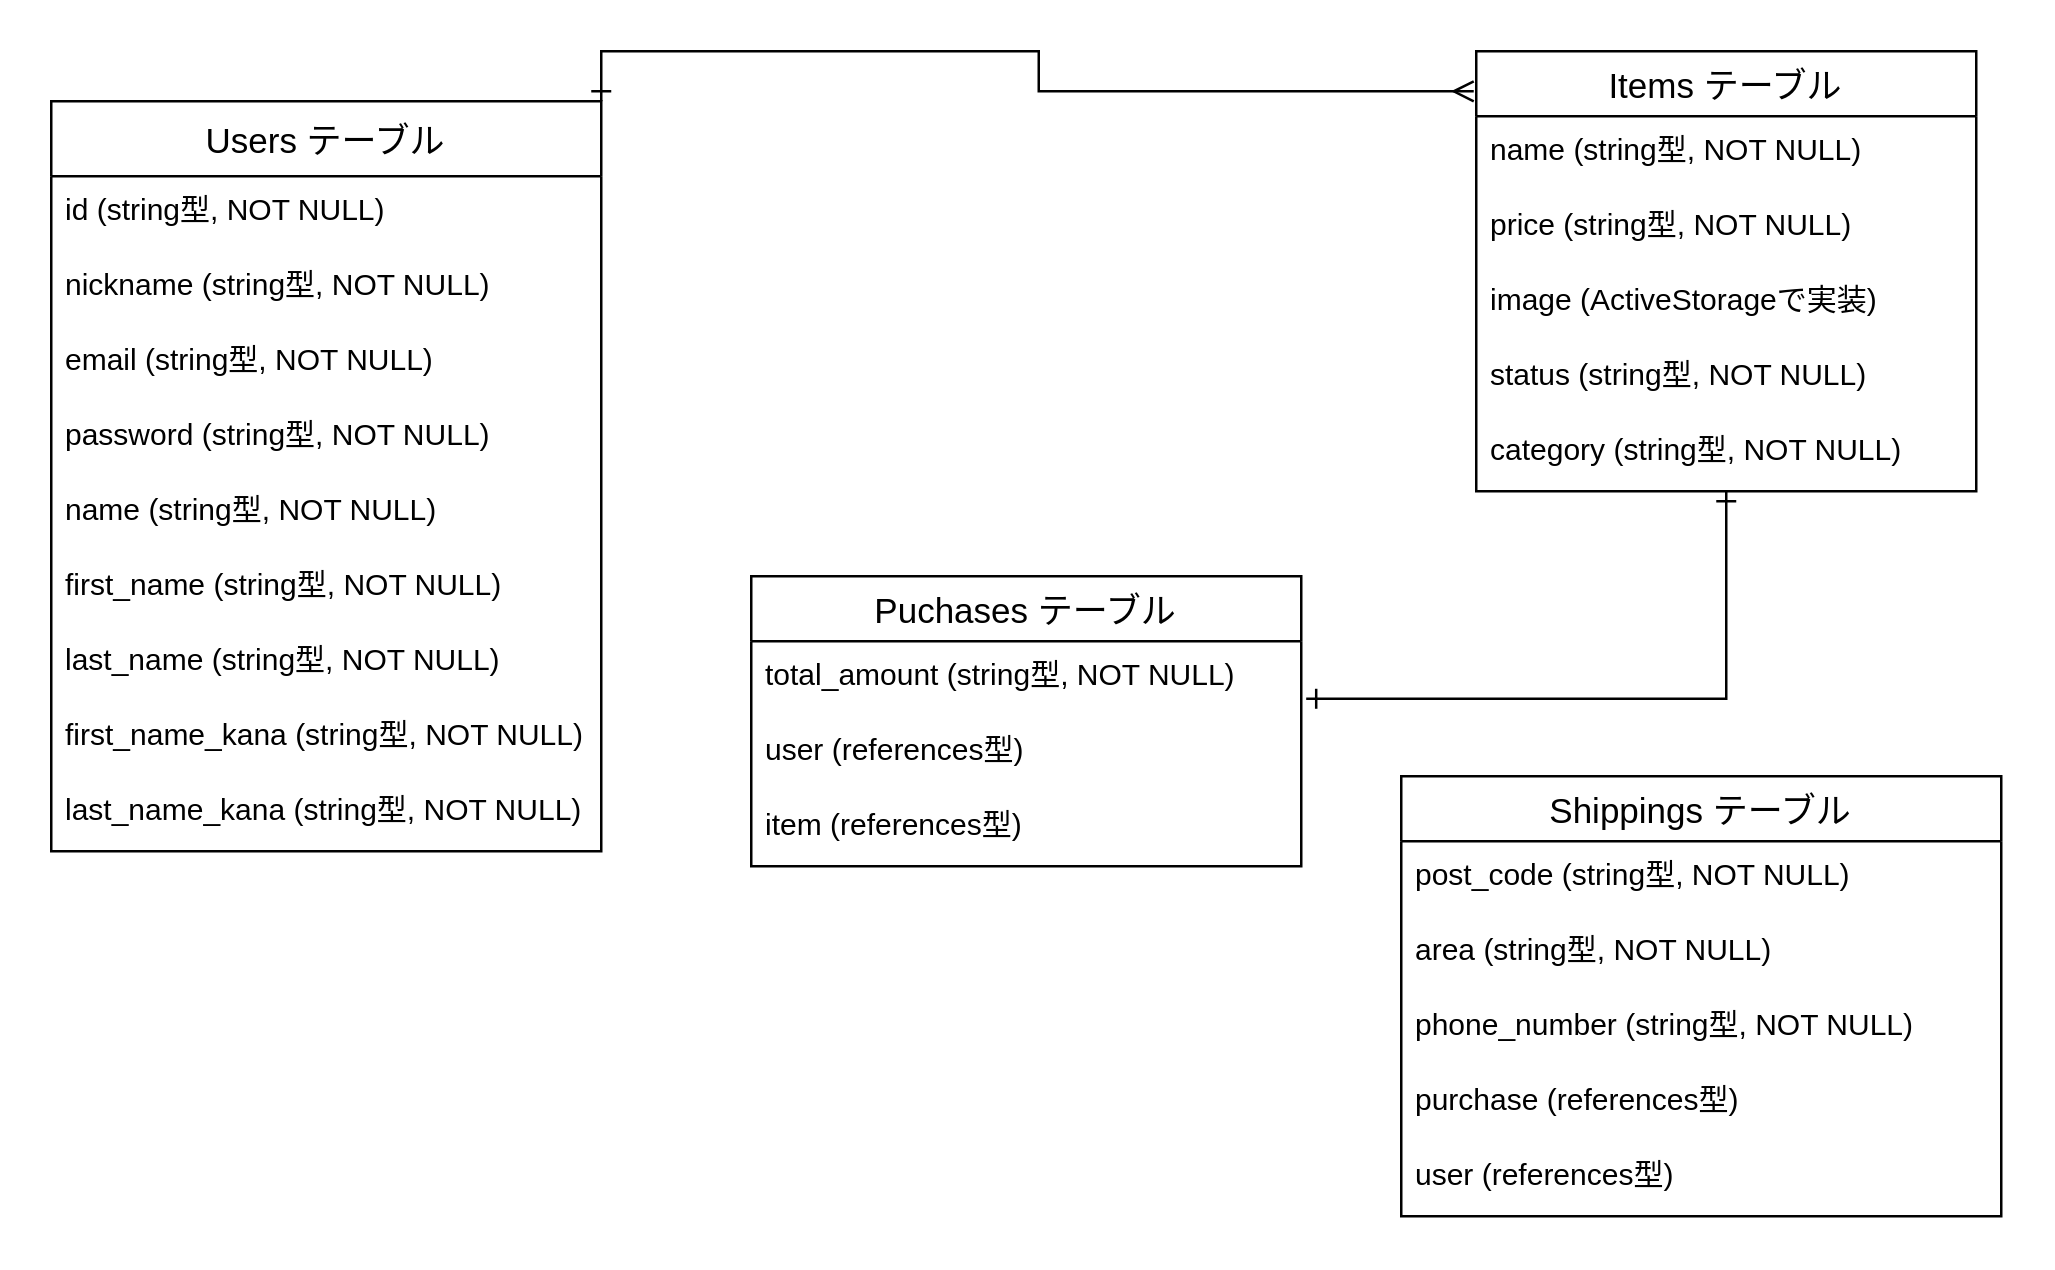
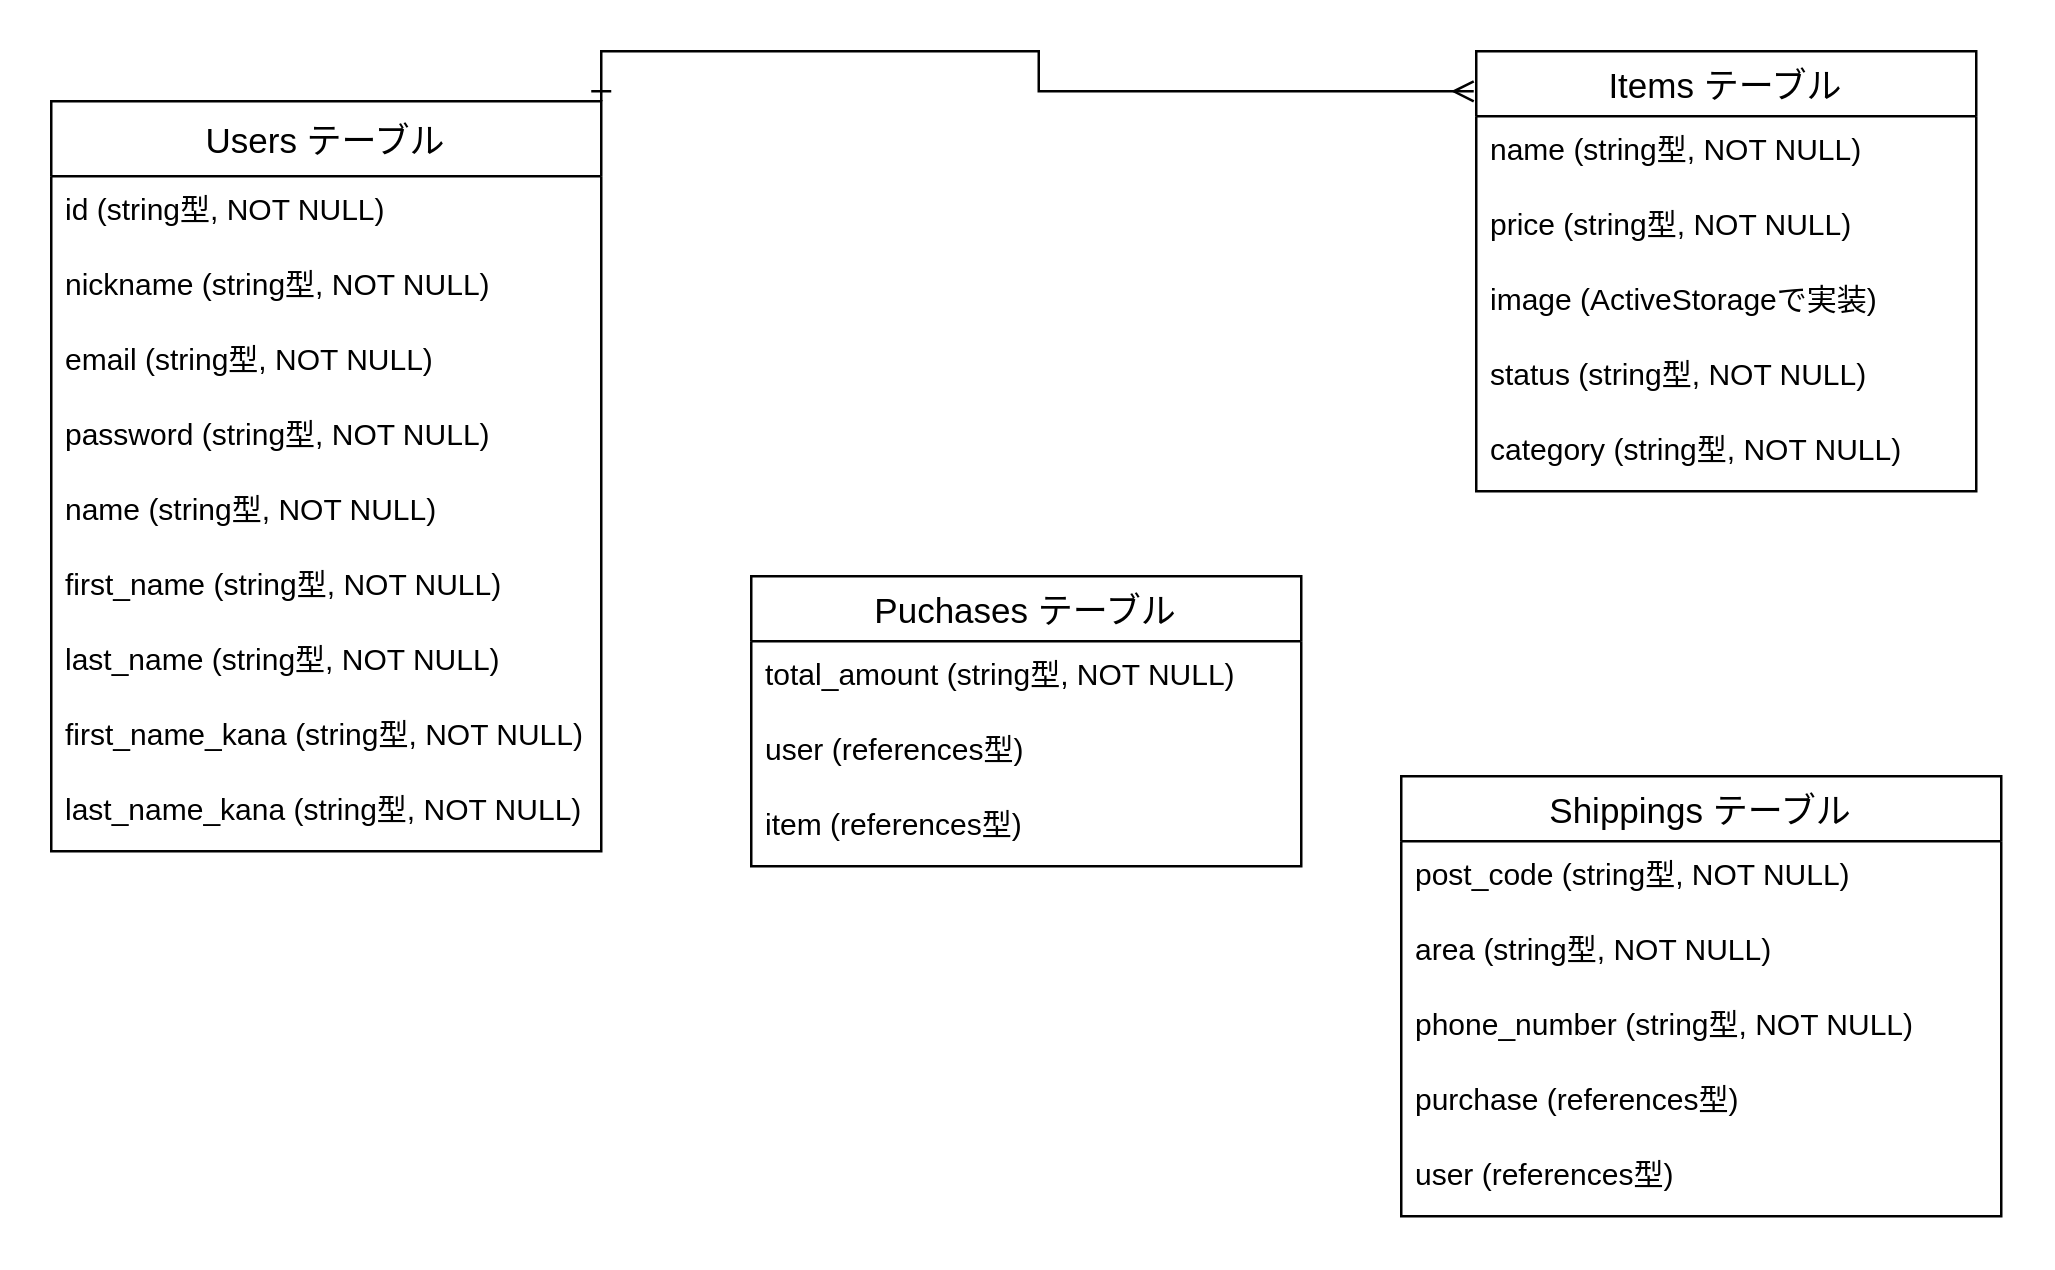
(1617, 699) -> none
